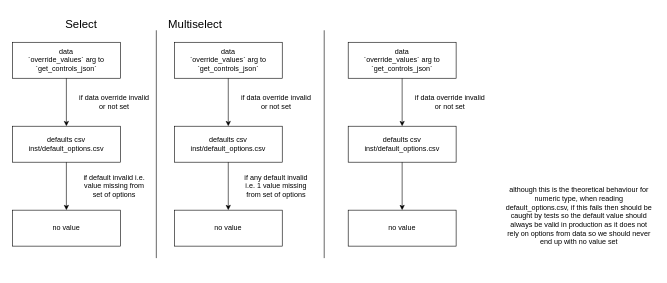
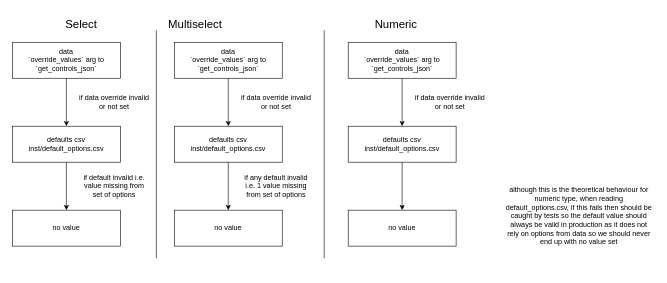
none -> (396, 24)
